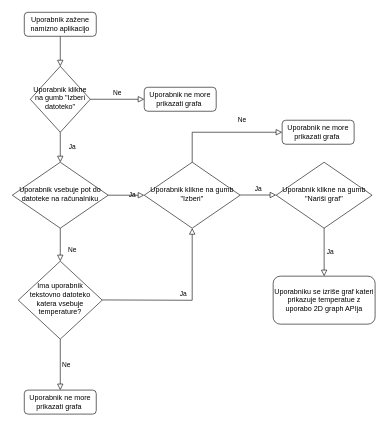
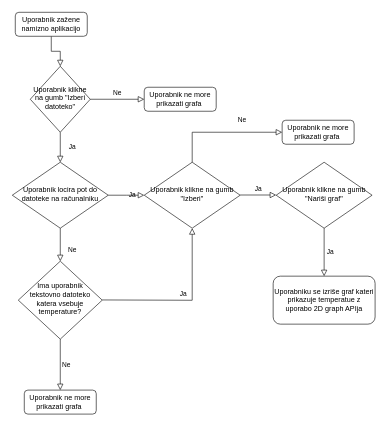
(60, 24) -> (51, 24)
(60, 194) -> (60, 194)
